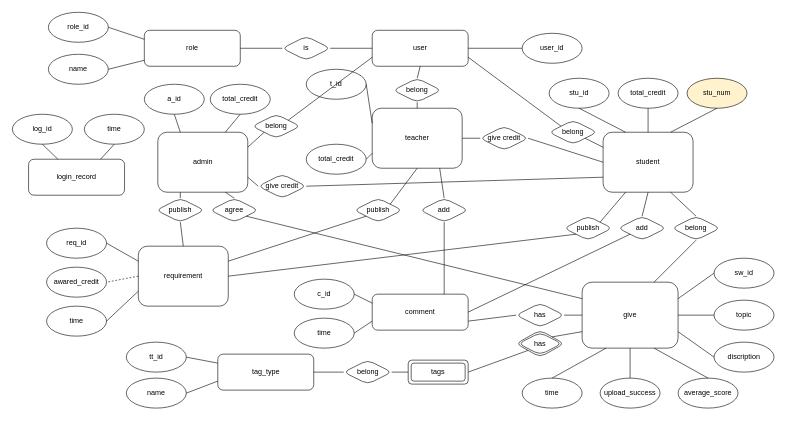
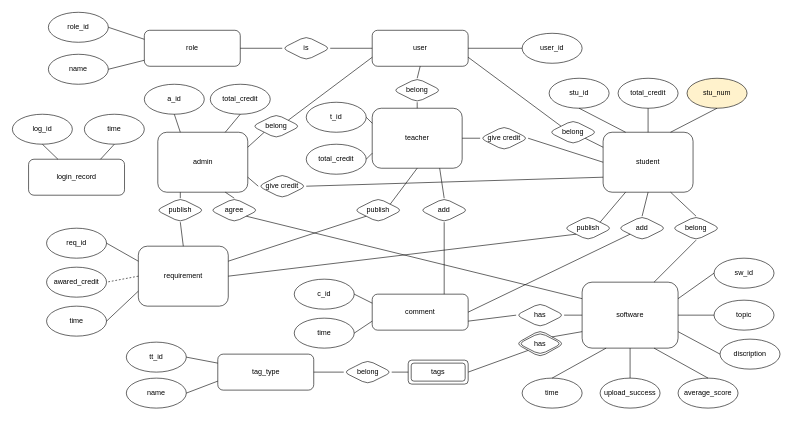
(336, 84) -> (336, 117)
(630, 315) -> (630, 315)
(744, 357) -> (750, 354)
